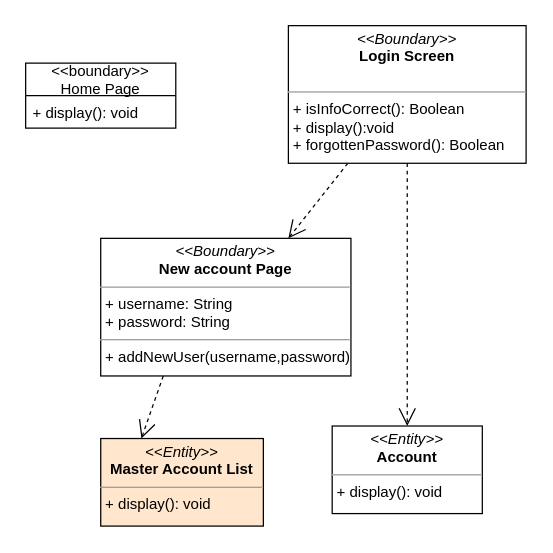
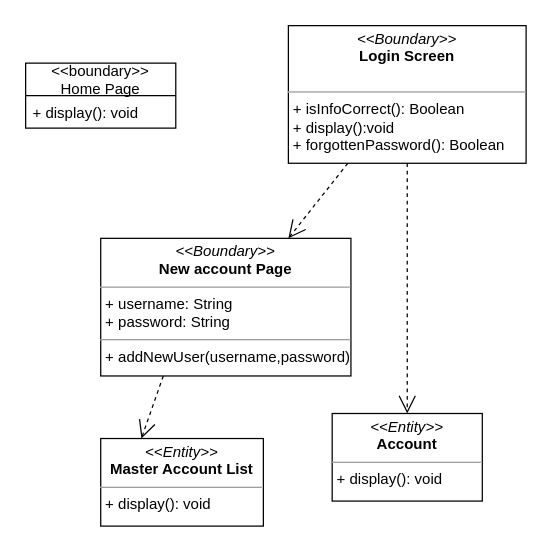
(407, 469) -> (407, 457)
(182, 482) -> (182, 482)
